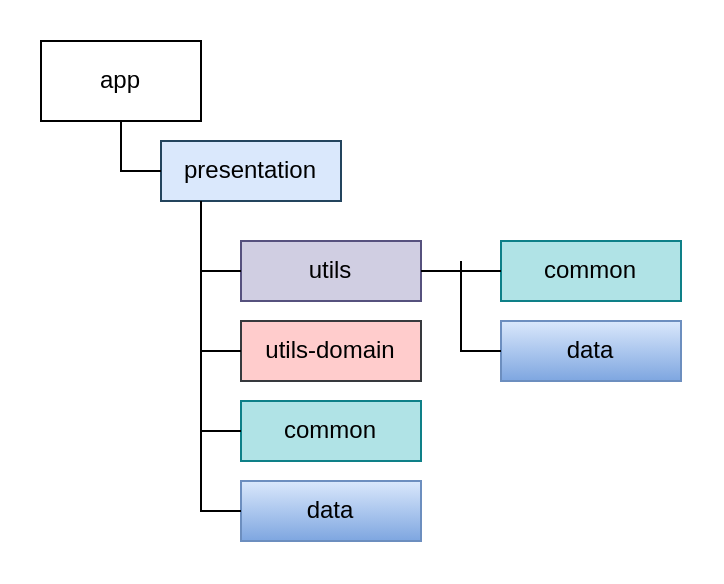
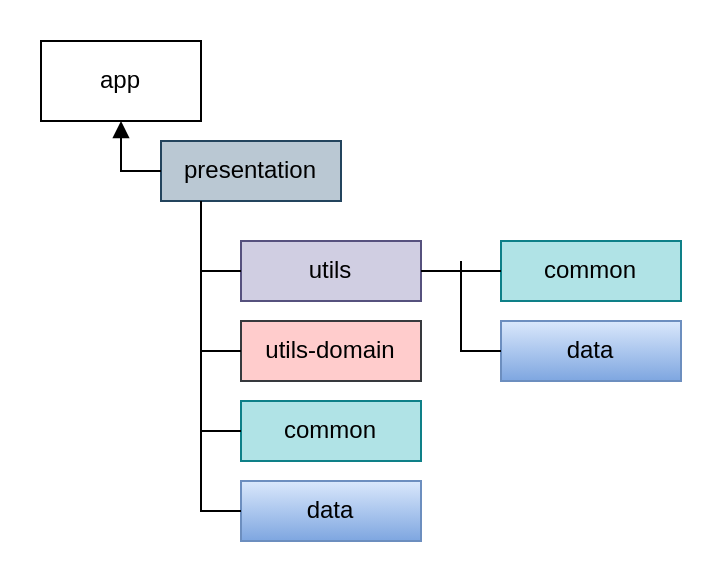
(121, 131) -> (121, 138)
(251, 171) -> (251, 171)
